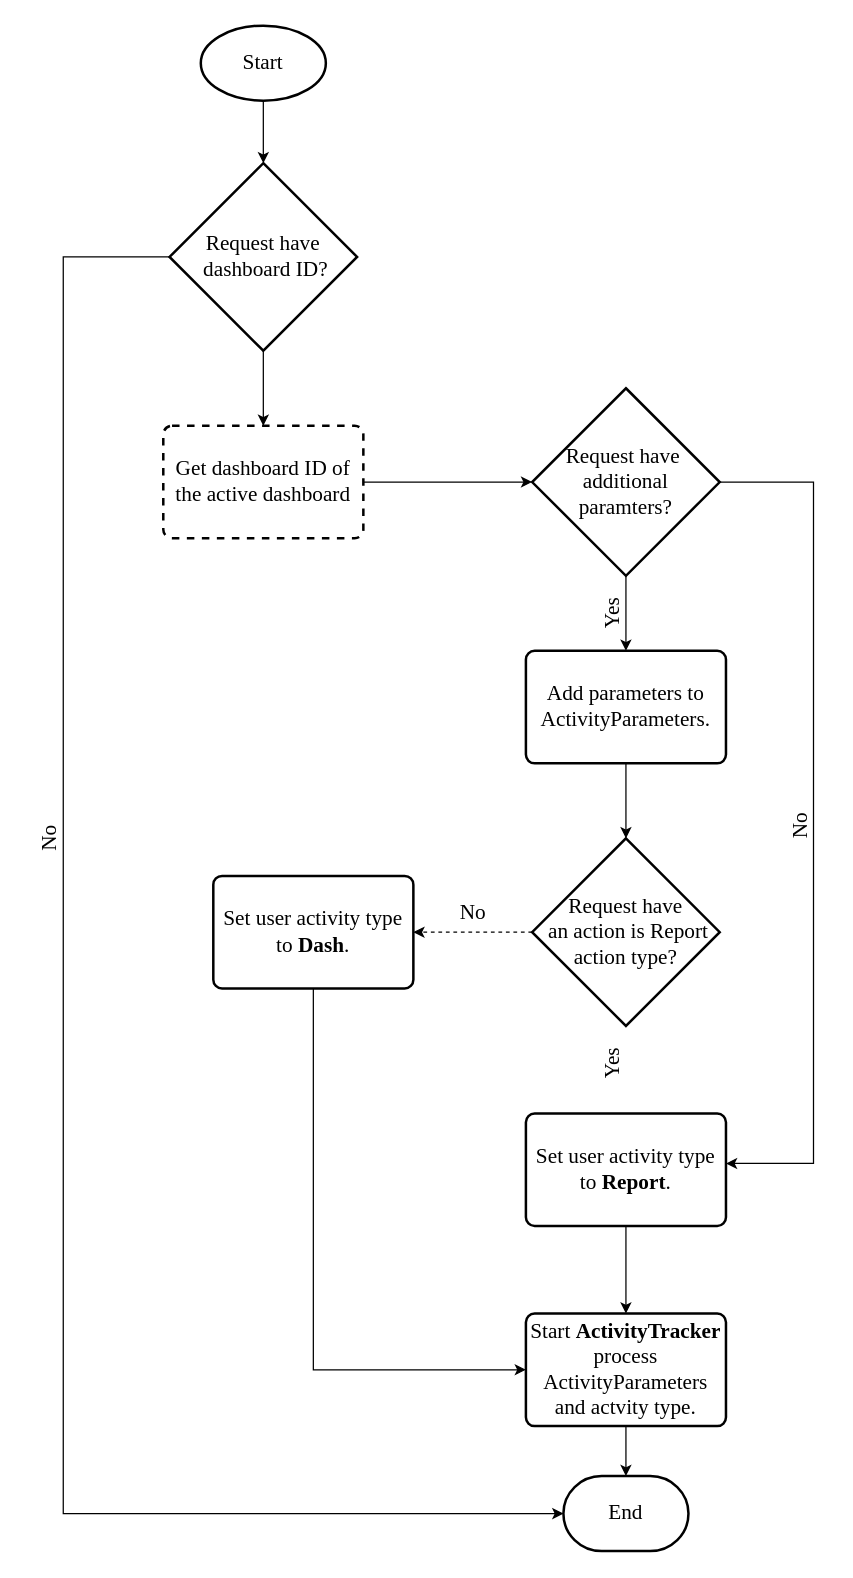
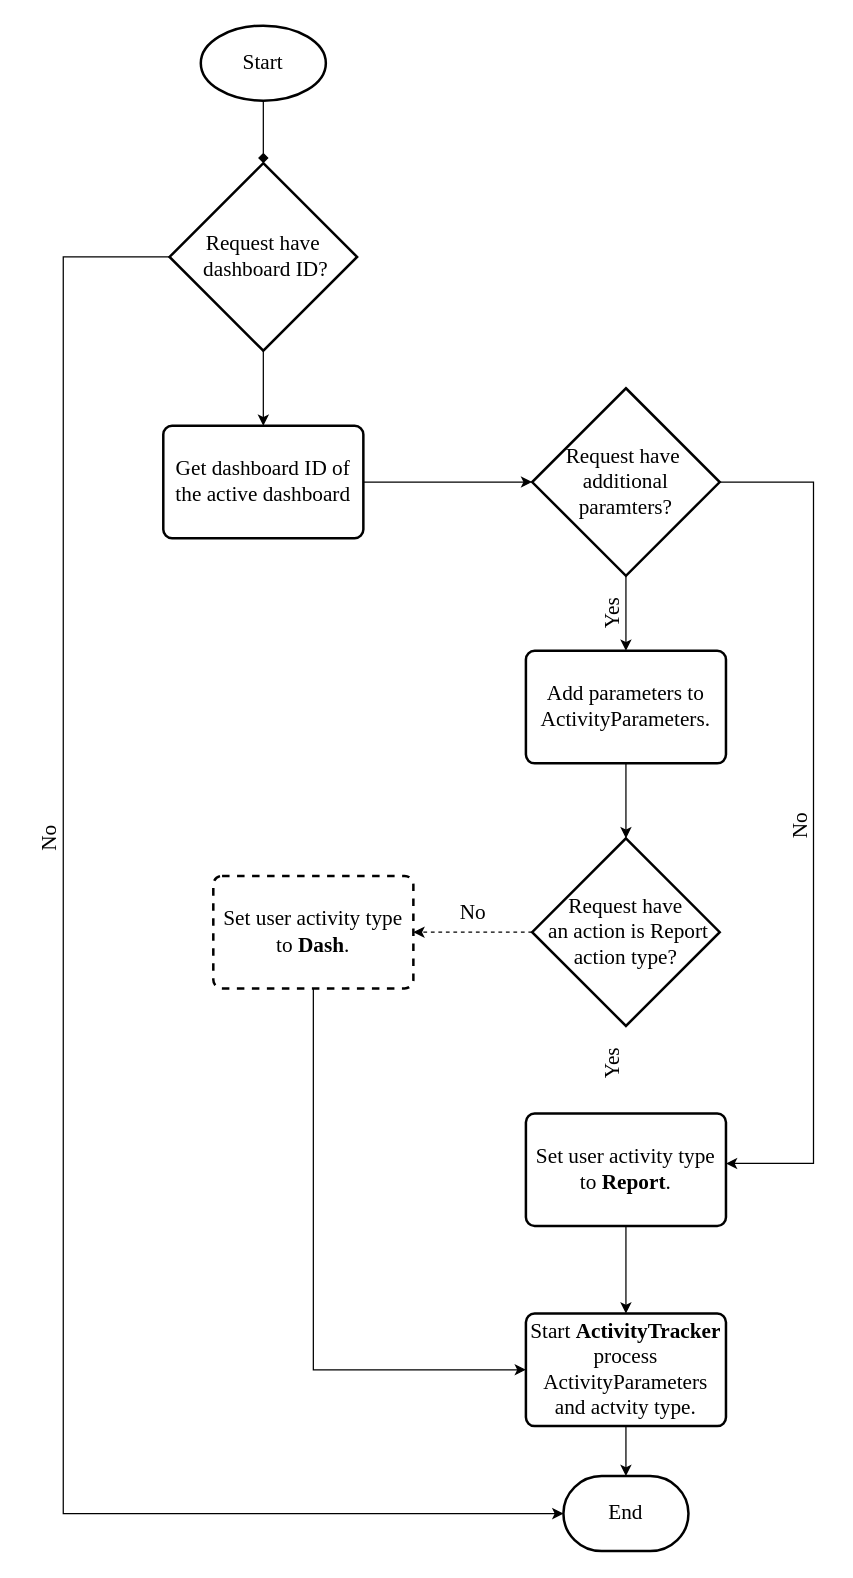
(263, 153) -> (263, 152)
(263, 482) -> (263, 482)
(313, 932) -> (313, 932)
